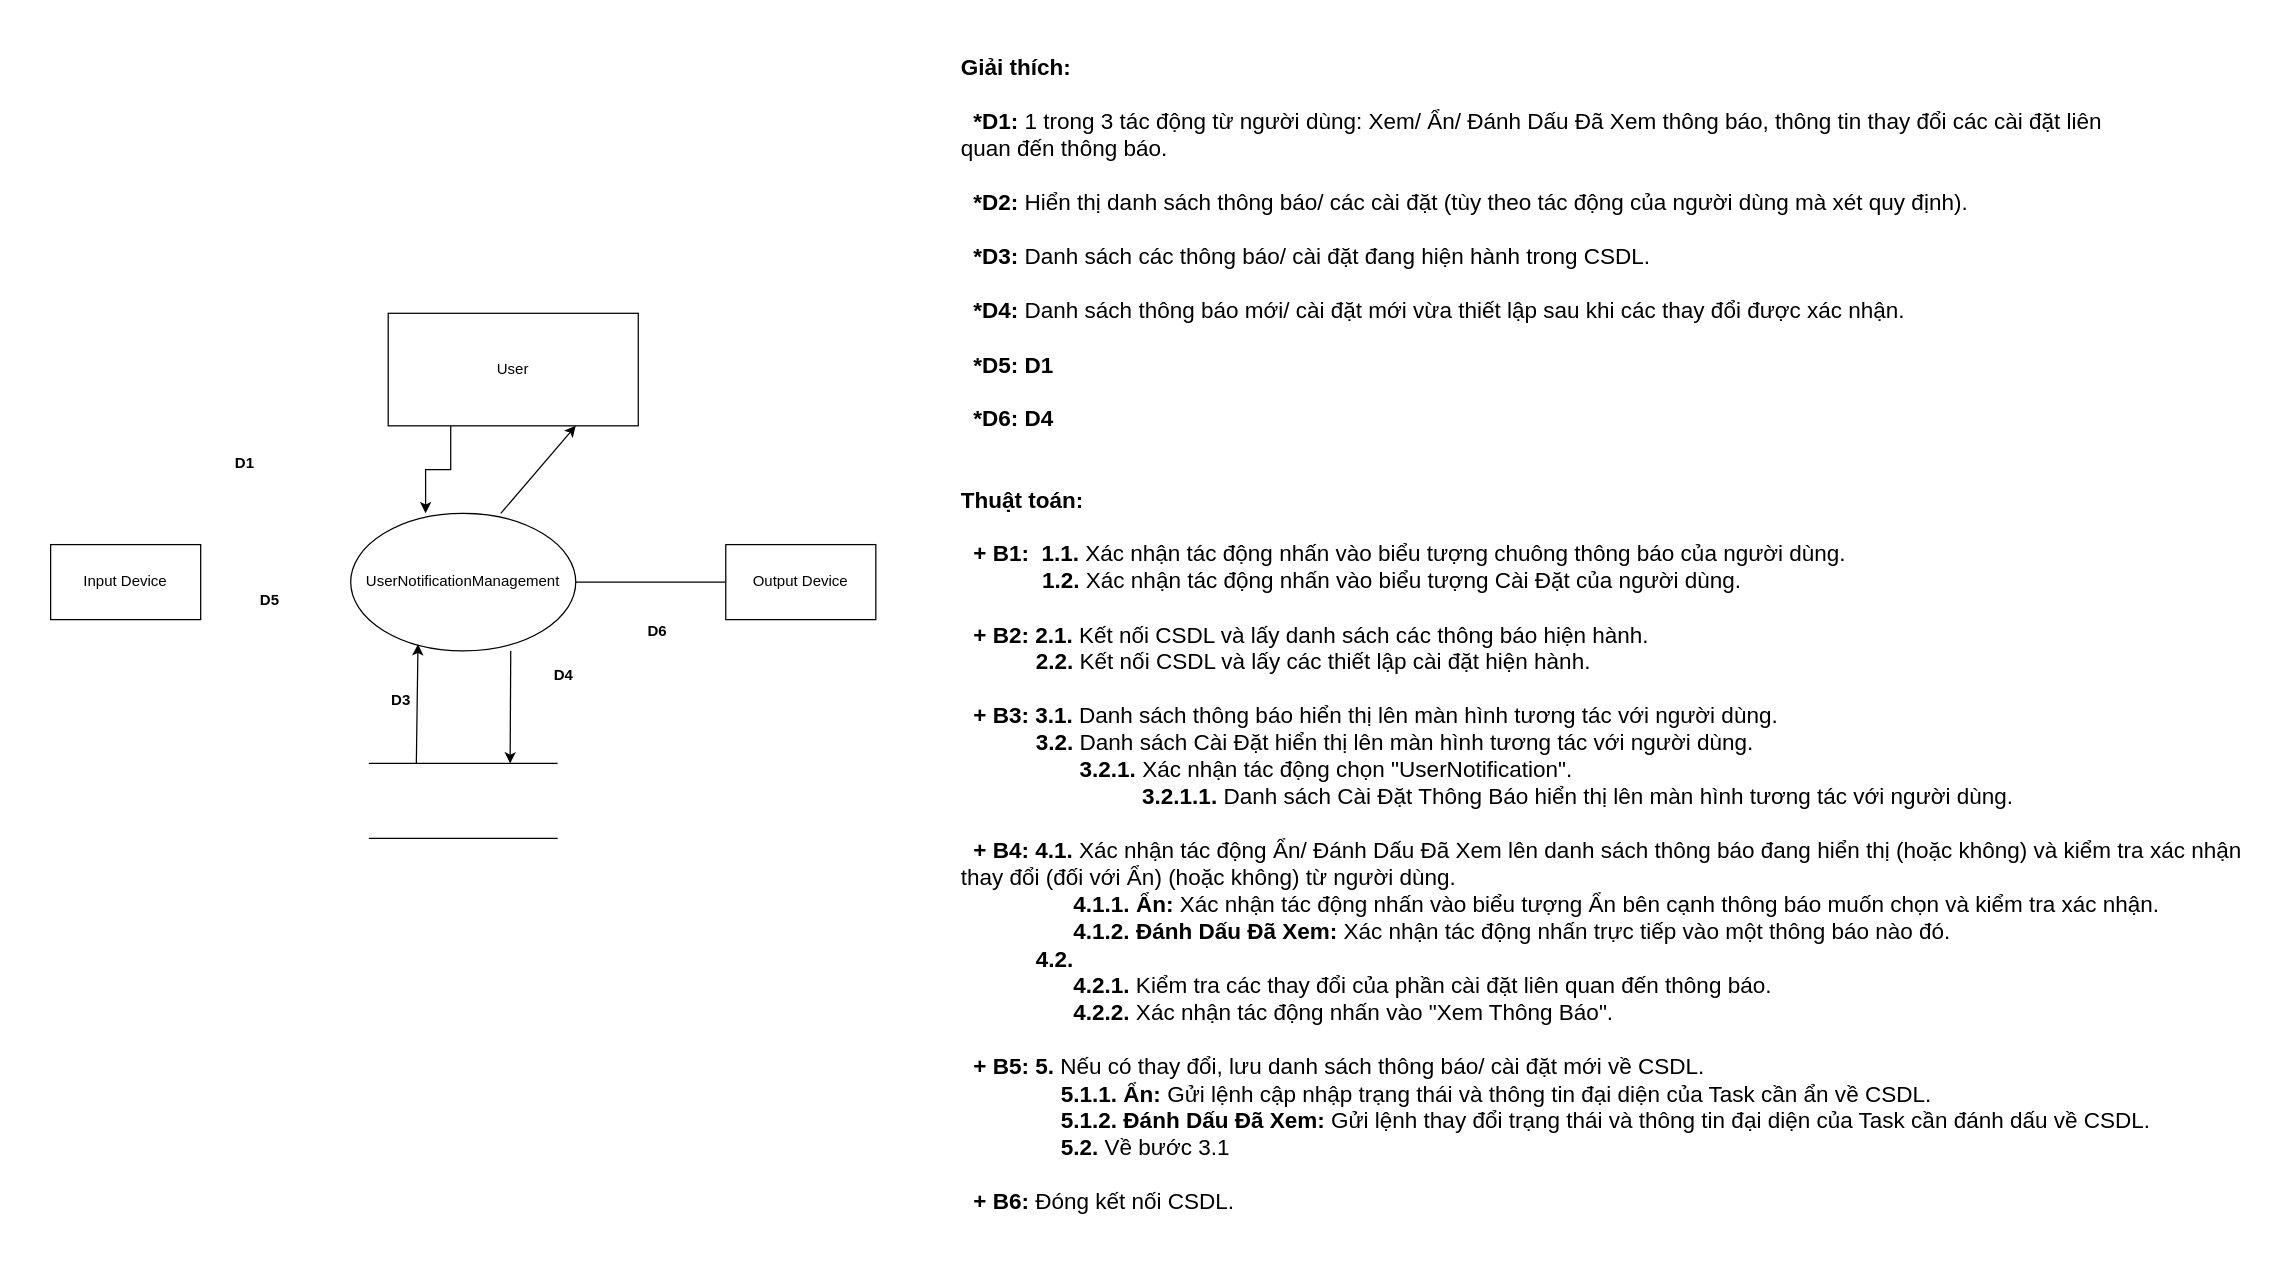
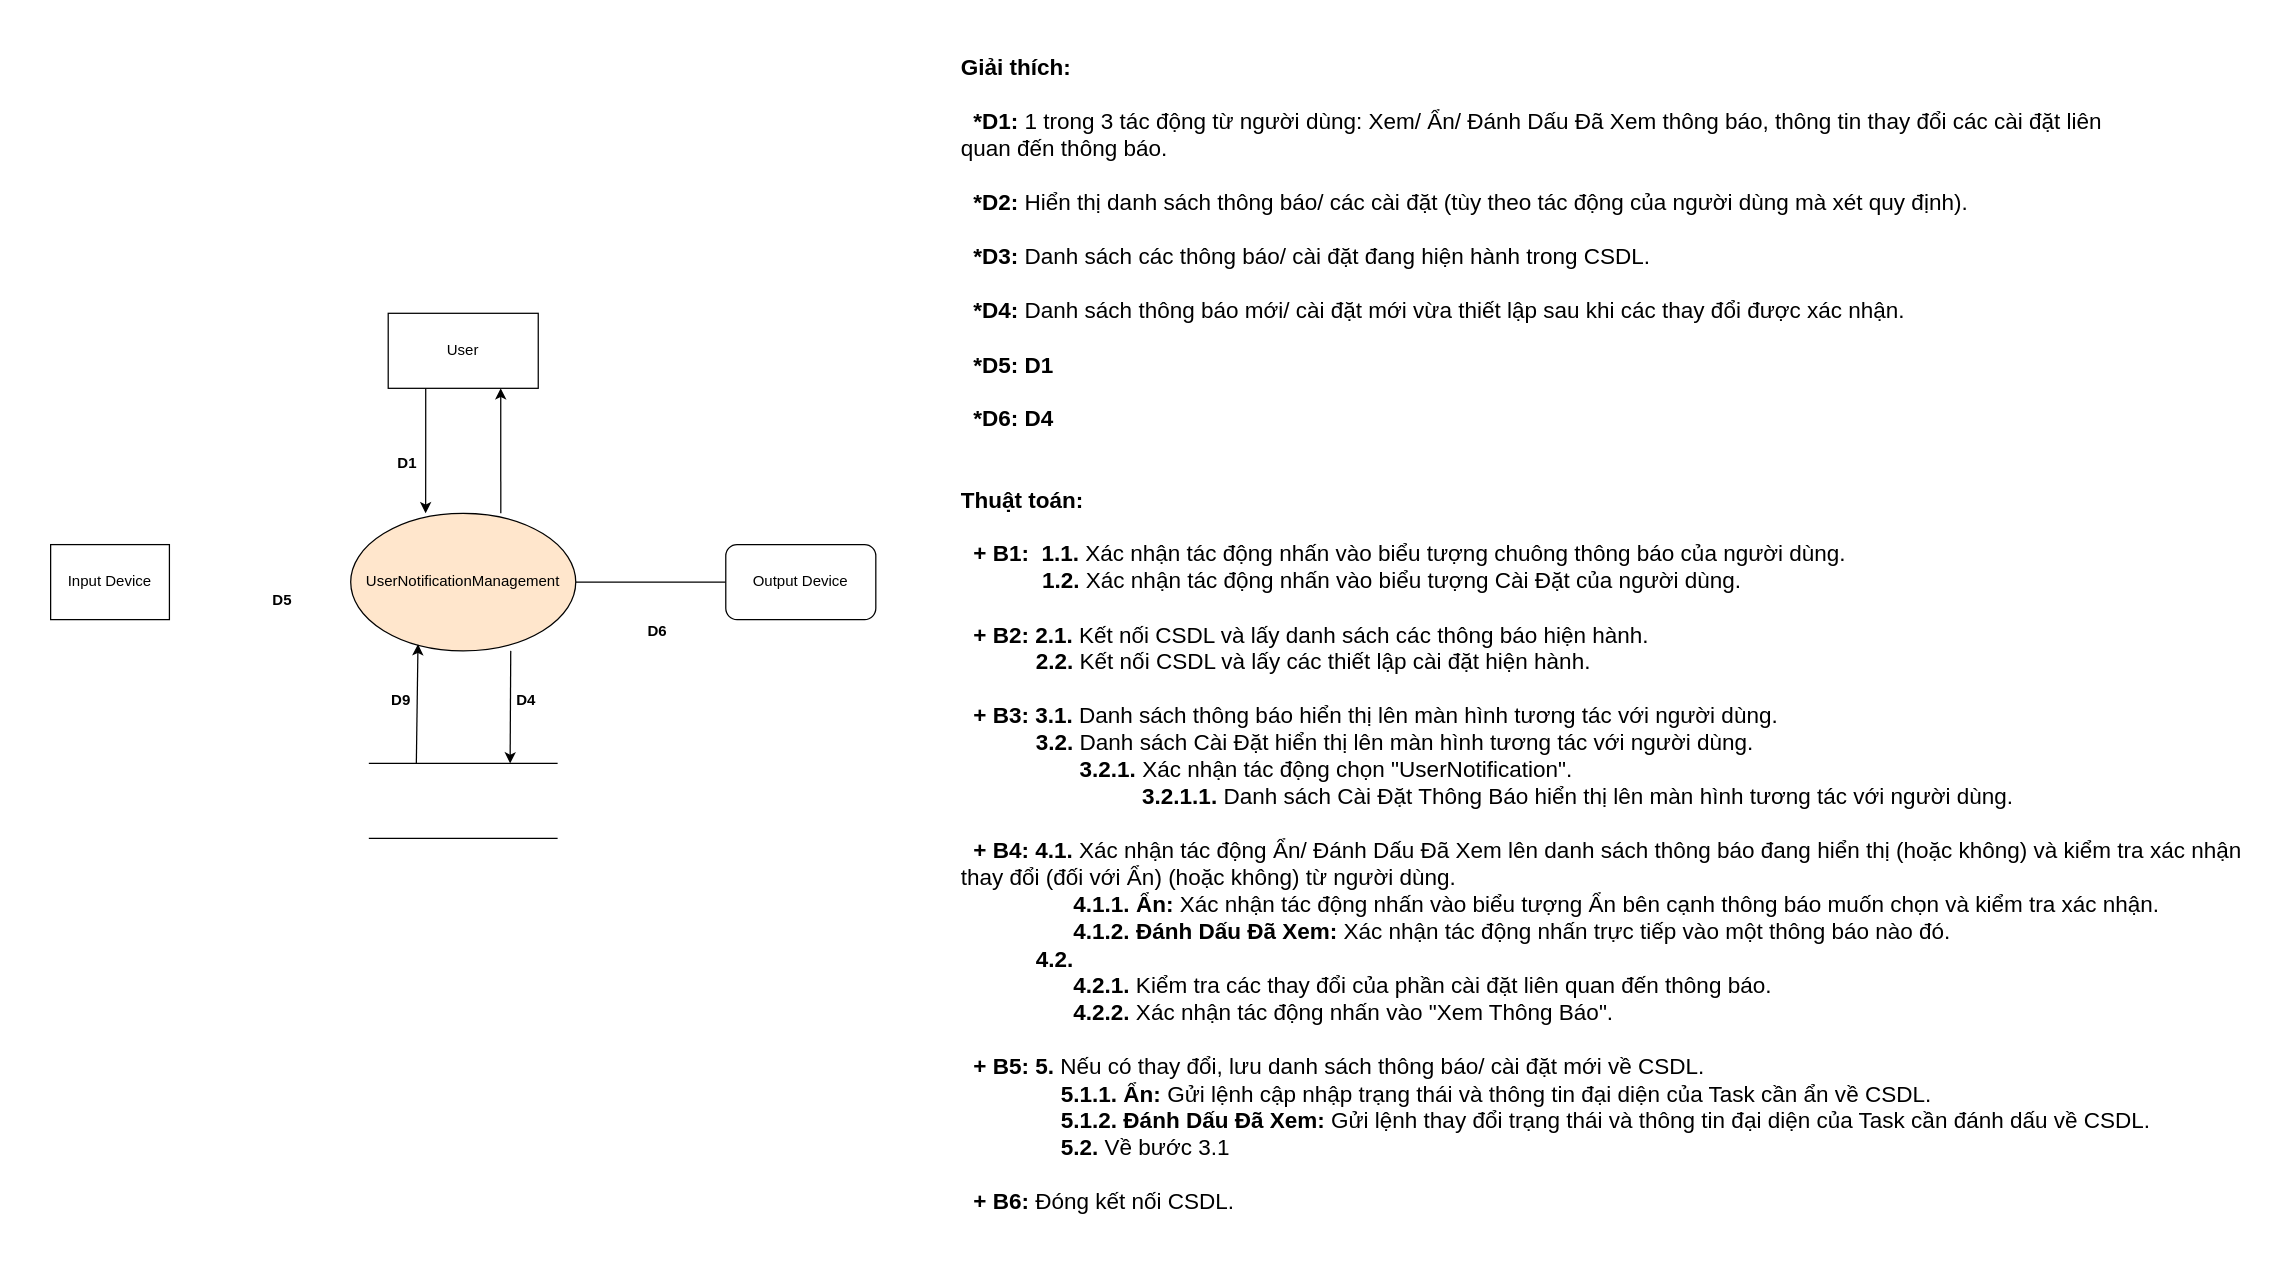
(513, 369) -> (463, 351)
(244, 463) -> (407, 463)
(126, 582) -> (110, 582)
(463, 582) -> (463, 582)
(801, 582) -> (801, 582)
(269, 601) -> (282, 601)
(563, 676) -> (526, 701)
(401, 701) -> (401, 701)
